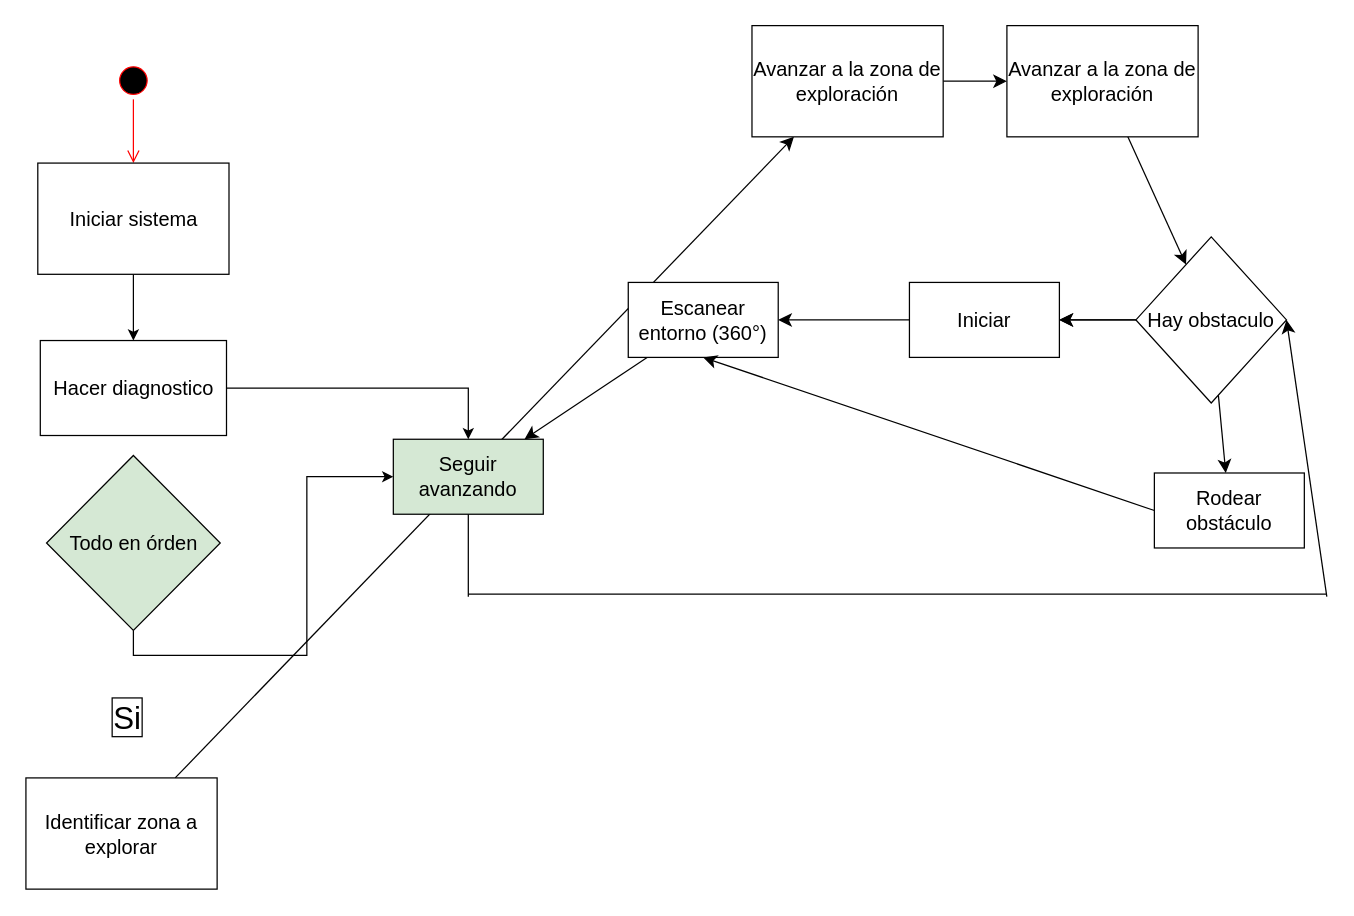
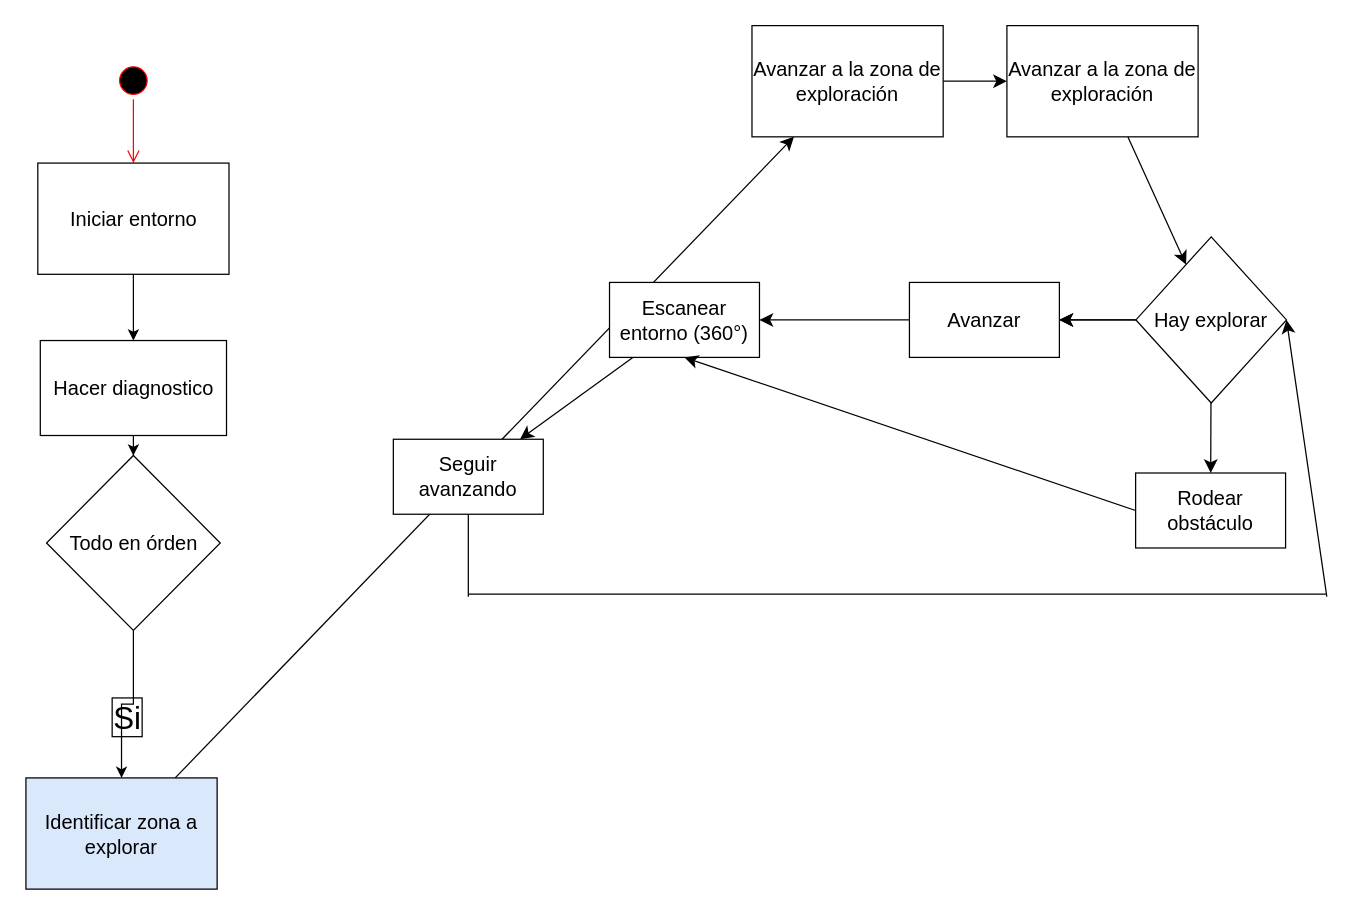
(134, 219) -> (134, 219)
(703, 320) -> (684, 320)
(984, 321) -> (984, 321)
(1211, 321) -> (1211, 321)
(369, 388) -> (133, 435)
(468, 477) -> (468, 477)
(1229, 511) -> (1211, 511)
(133, 543) -> (133, 543)
(307, 615) -> (121, 705)
(121, 834) -> (121, 834)
